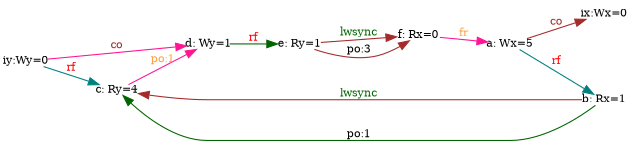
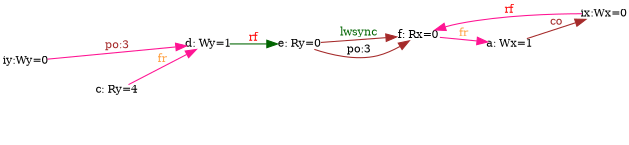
none -> (513, 17)
(299, 44) -> (299, 44)
(509, 44) -> (509, 44)
(117, 46) -> (117, 46)
(162, 60) -> (162, 60)
(66, 74) -> none
(604, 100) -> none
